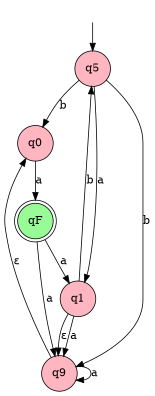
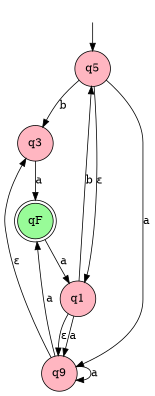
(35, 143) -> (35, 143)
(101, 181) -> (100, 181)
(147, 221) -> (146, 221)
(43, 296) -> (44, 303)
